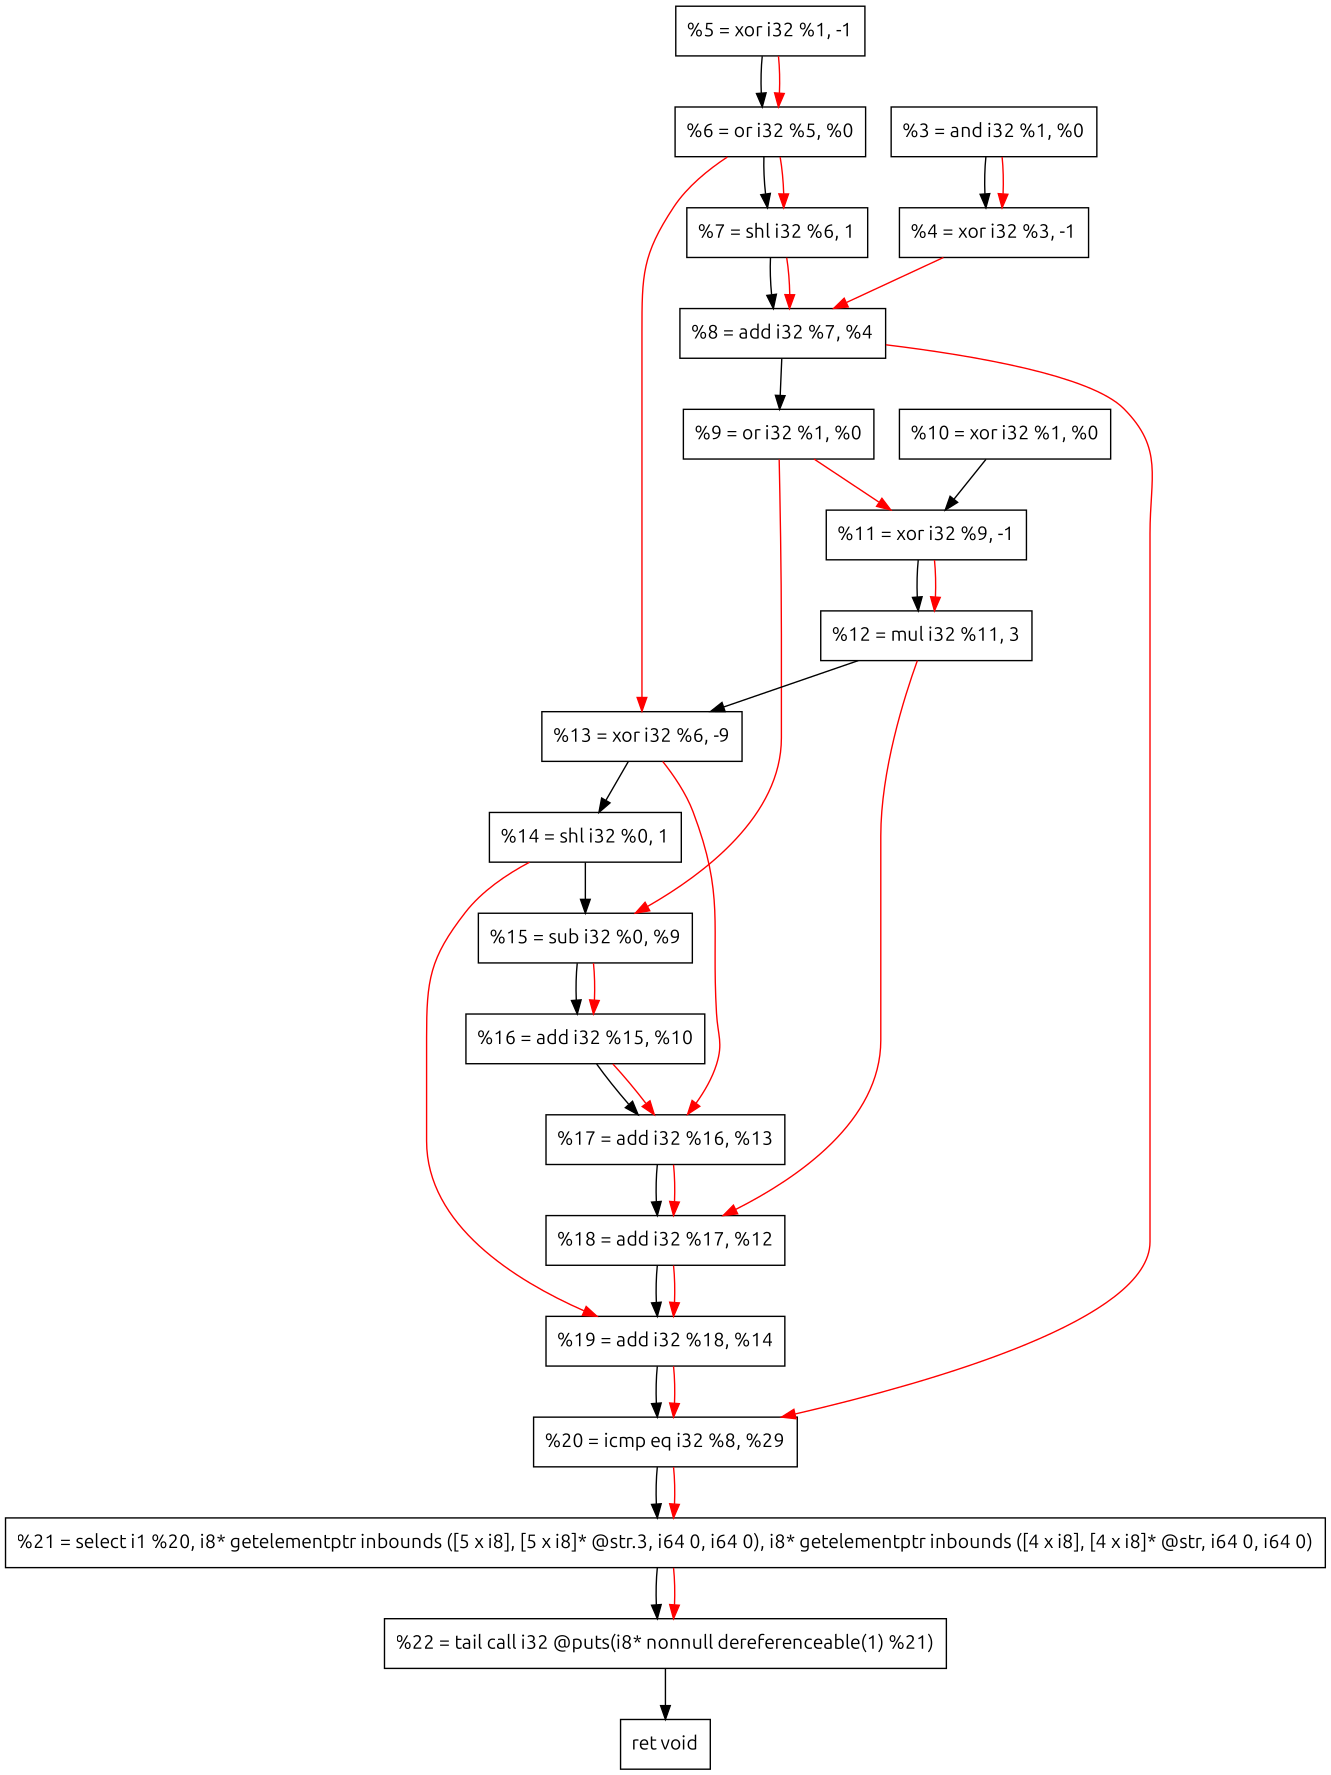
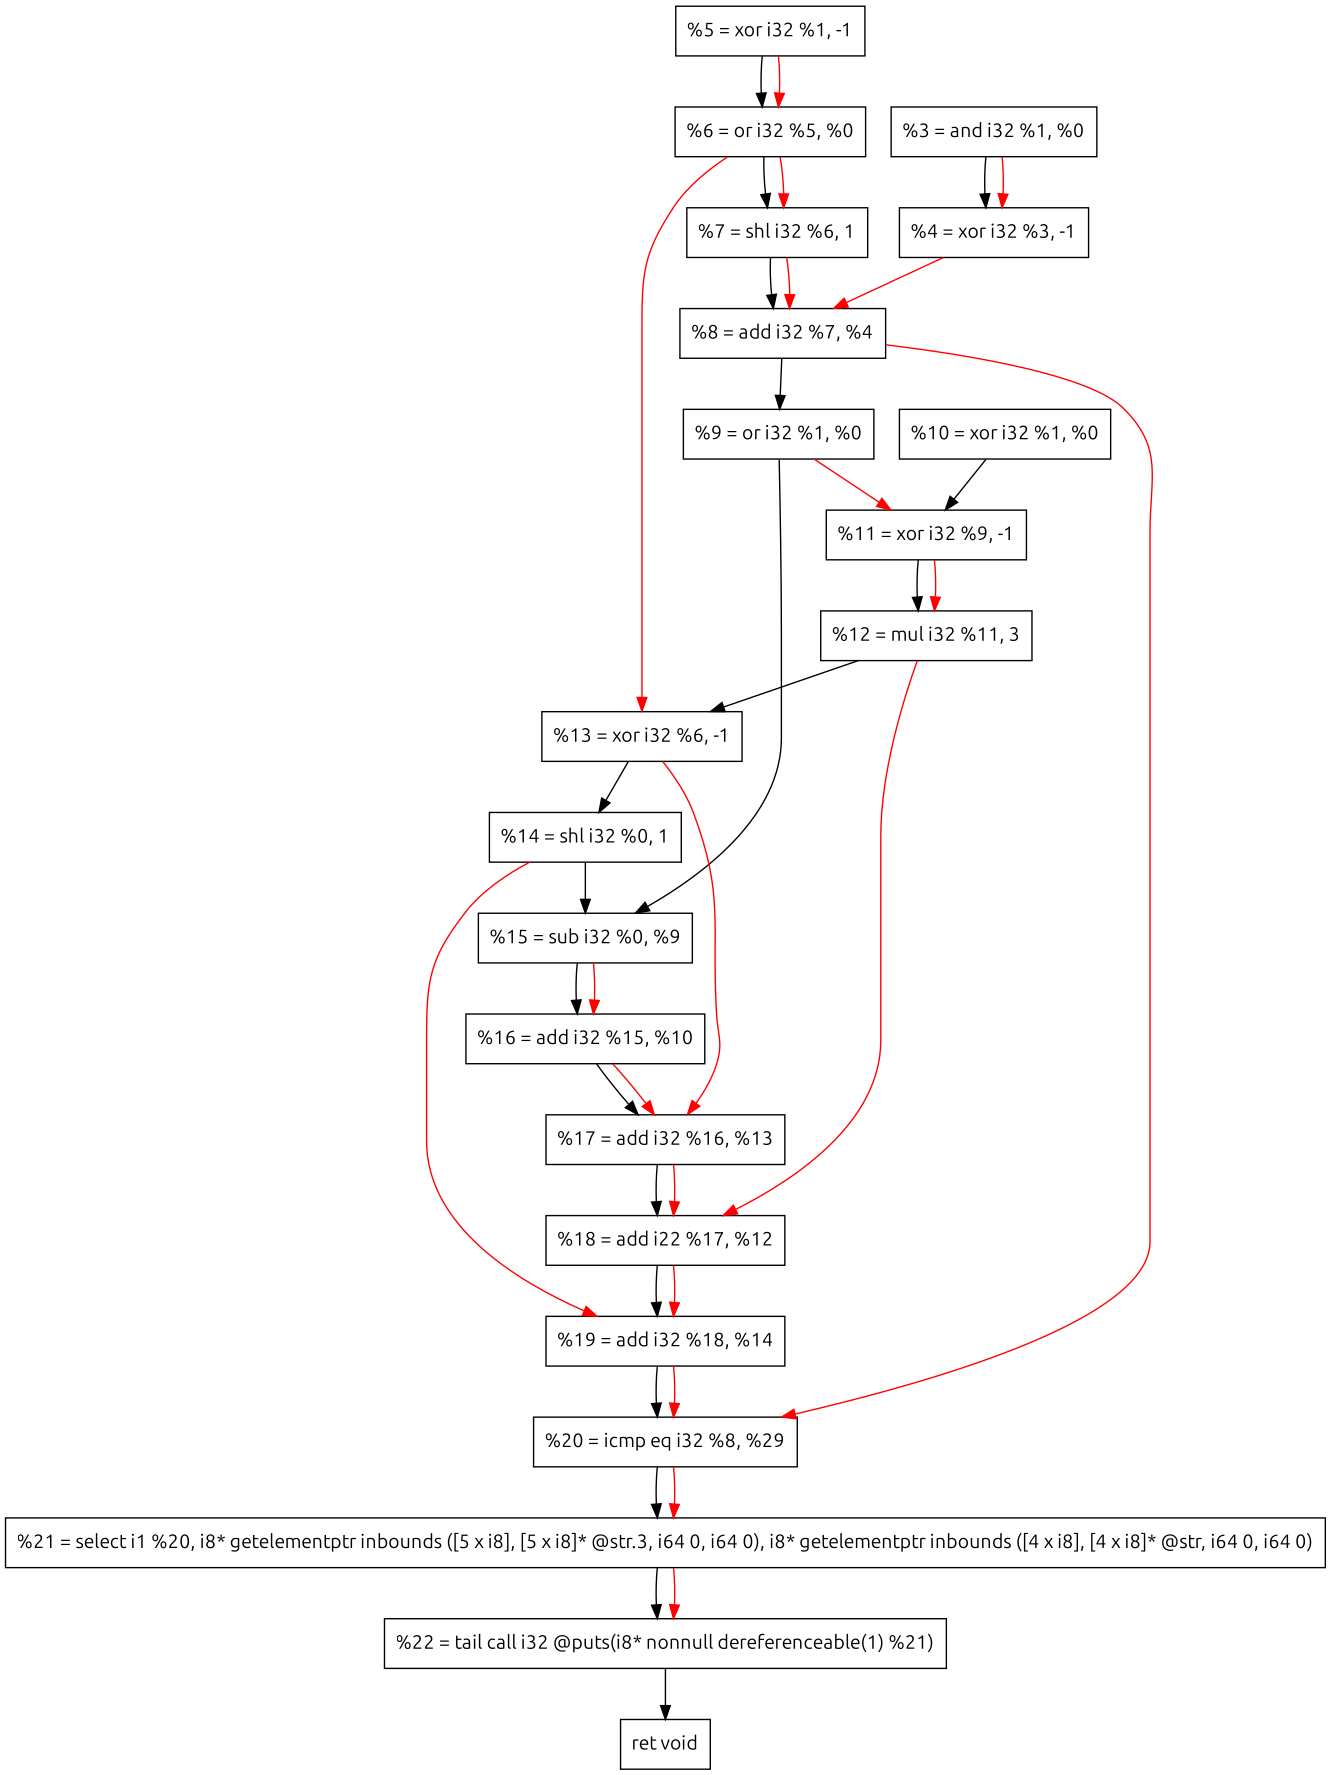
(781, 711) -> (781, 711)
(642, 737) -> (642, 737)
(665, 1240) -> (665, 1240)
